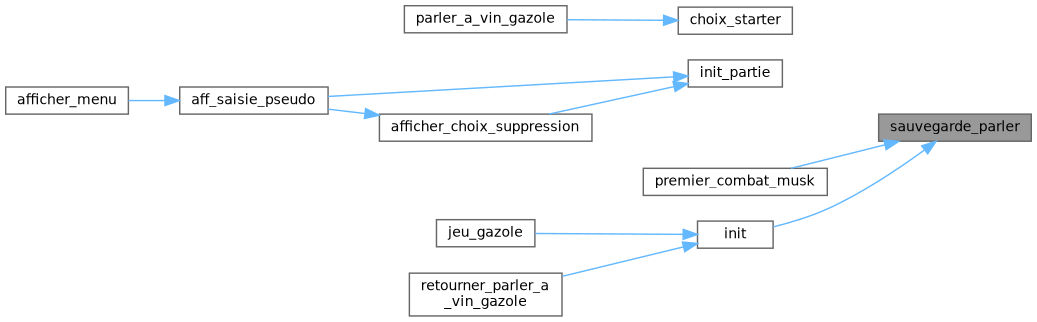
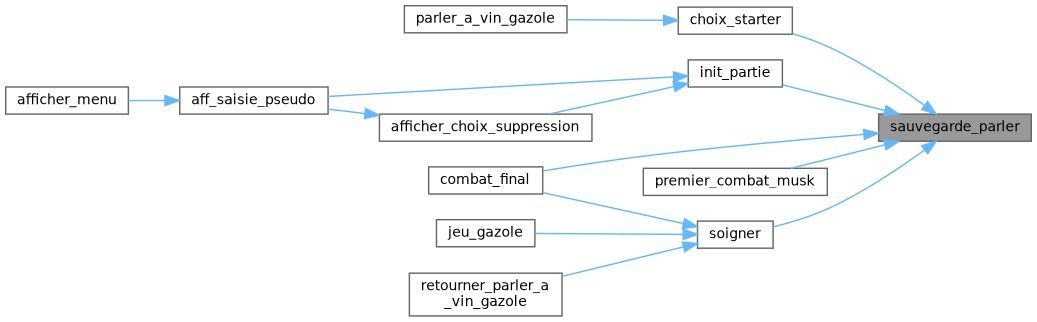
none -> (861, 64)
none -> (834, 98)
none -> (486, 180)
(735, 235) -> (735, 235)
